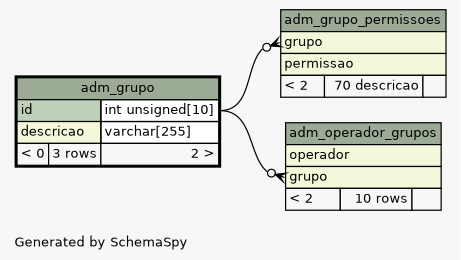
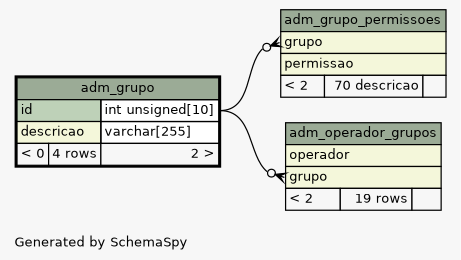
(75, 154) -> (75, 154)
(382, 199) -> (382, 199)
